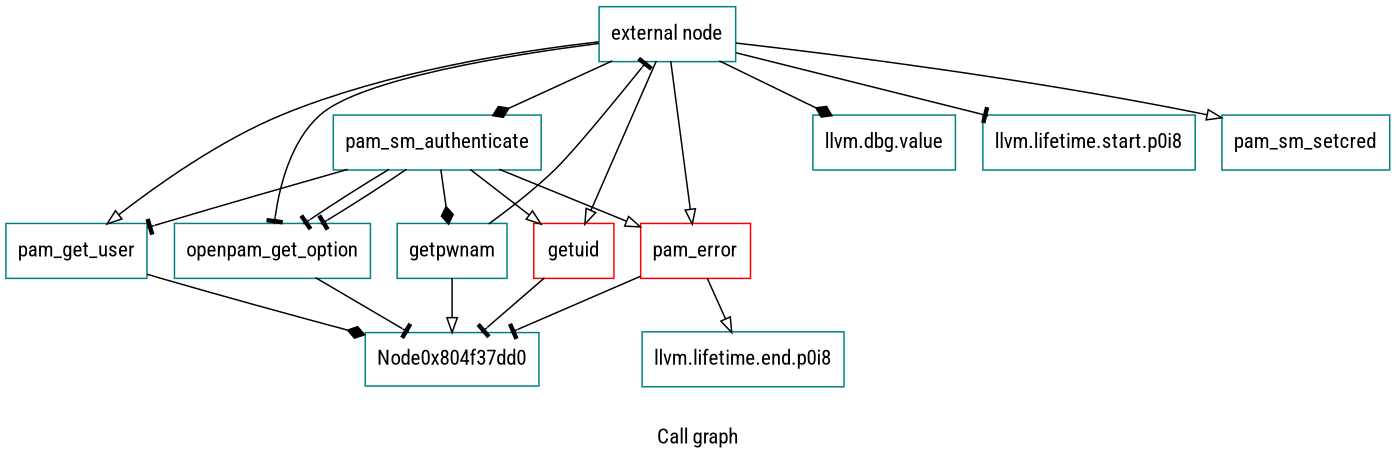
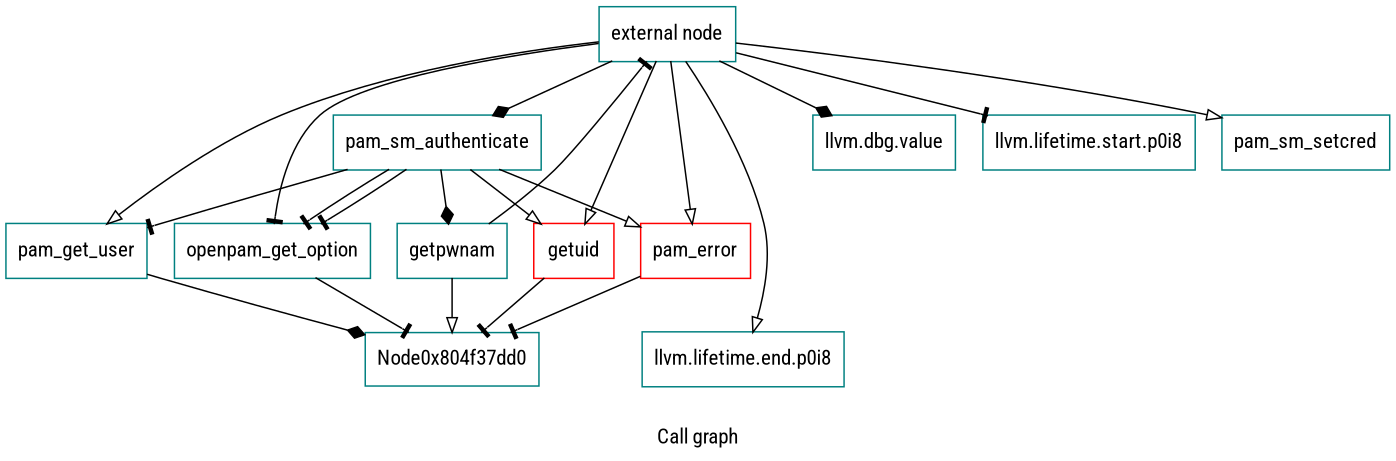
(716, 298) -> (751, 183)
